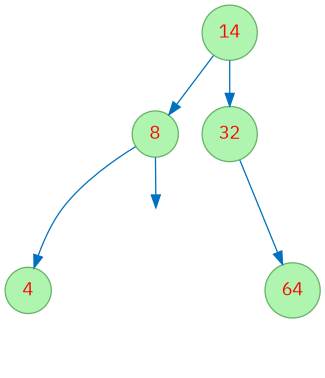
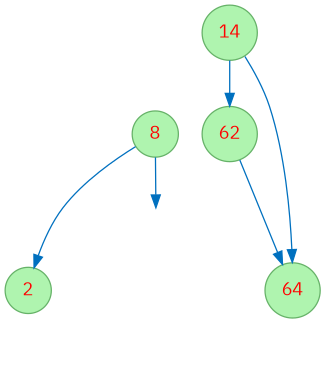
(195, 80) -> (280, 150)
(230, 134) -> (230, 134)
(28, 290) -> (28, 290)
